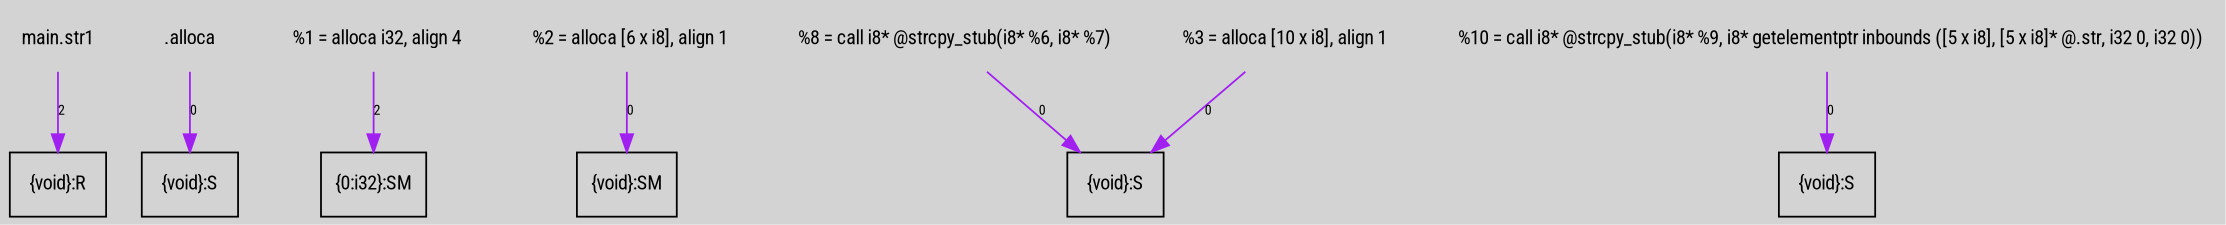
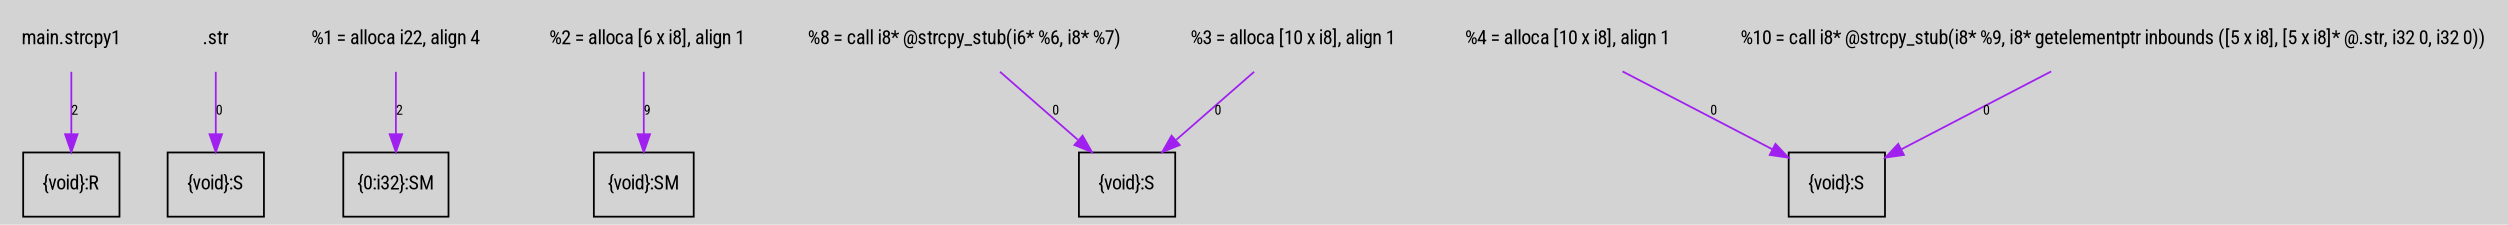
(58, 39) -> (71, 39)
(190, 39) -> (216, 39)
(374, 39) -> (396, 39)
(951, 39) -> (965, 39)
none -> (1564, 39)
(630, 111) -> (647, 111)
